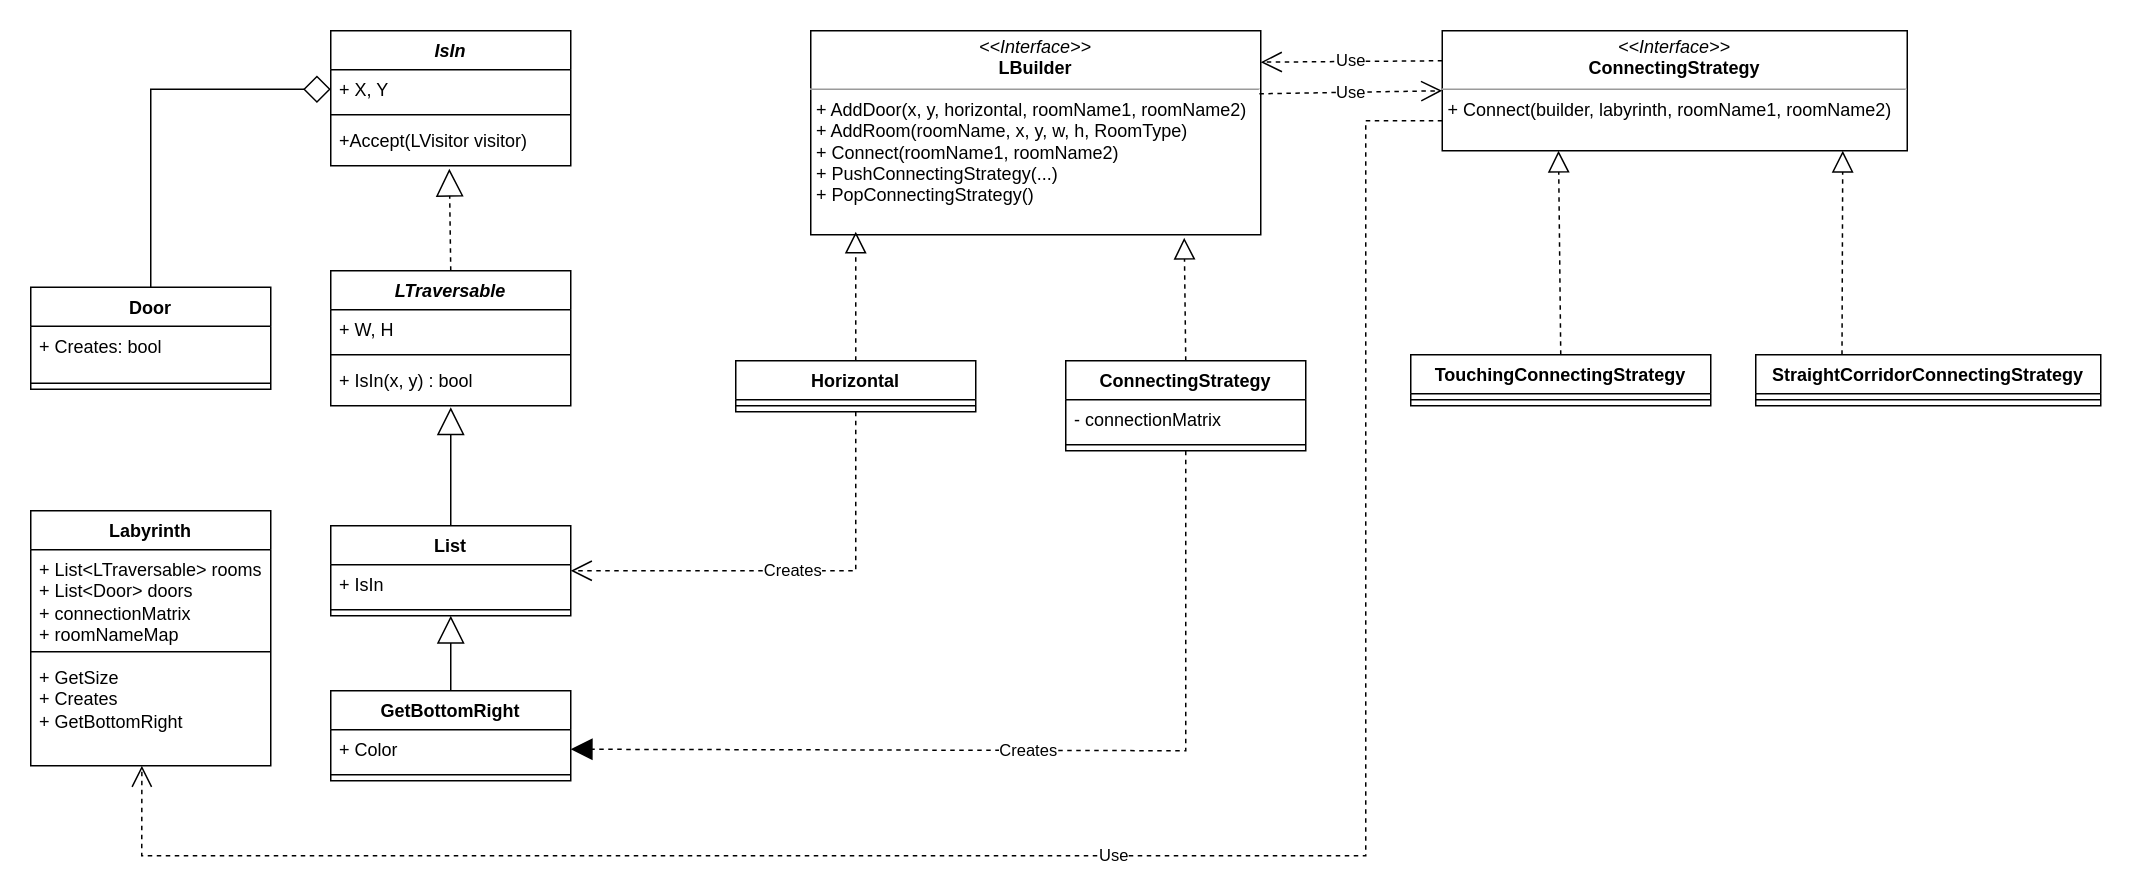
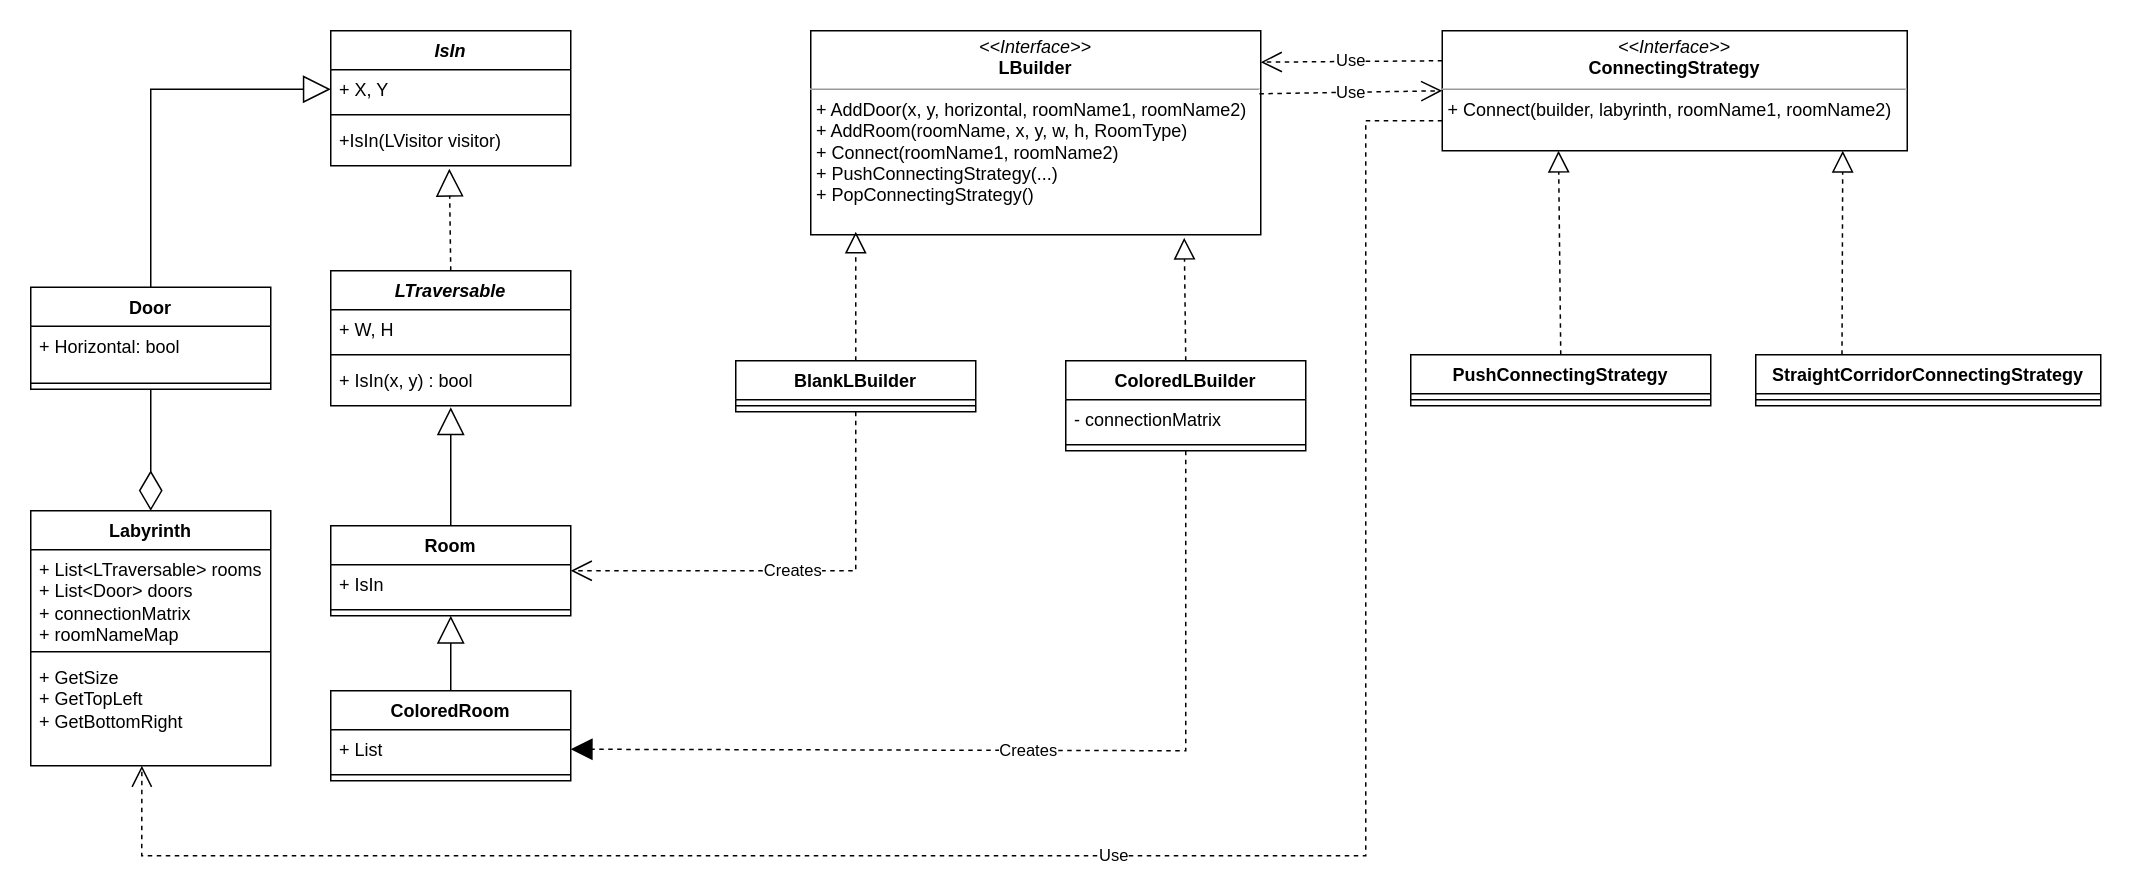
(302, 89) -> (302, 89)
(452, 153) -> (444, 142)
(106, 348) -> (116, 348)
(1561, 376) -> (1561, 376)
(856, 382) -> (856, 382)
(1186, 382) -> (1186, 382)
none -> (151, 432)
(451, 547) -> (451, 547)
(116, 701) -> (116, 701)
(451, 712) -> (451, 712)
(370, 751) -> (365, 751)
